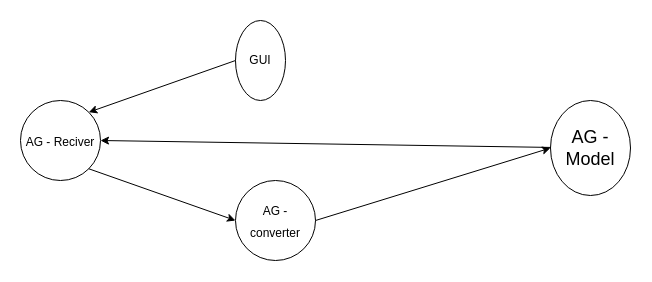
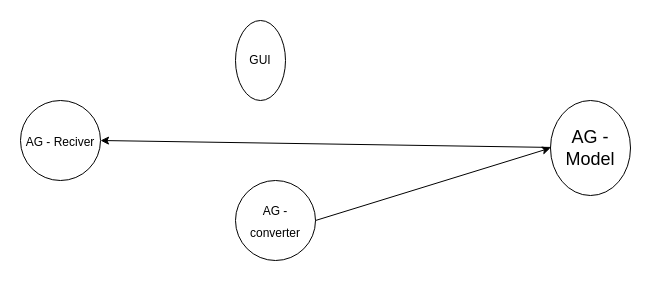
(166, 85) -> none
(159, 193) -> none
